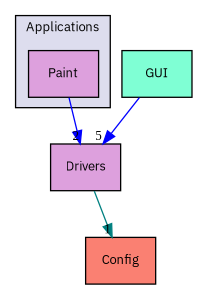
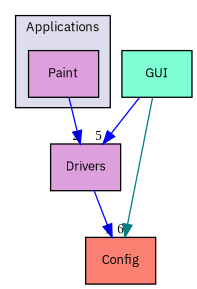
none -> (140, 161)
(101, 208) -> (101, 208)
